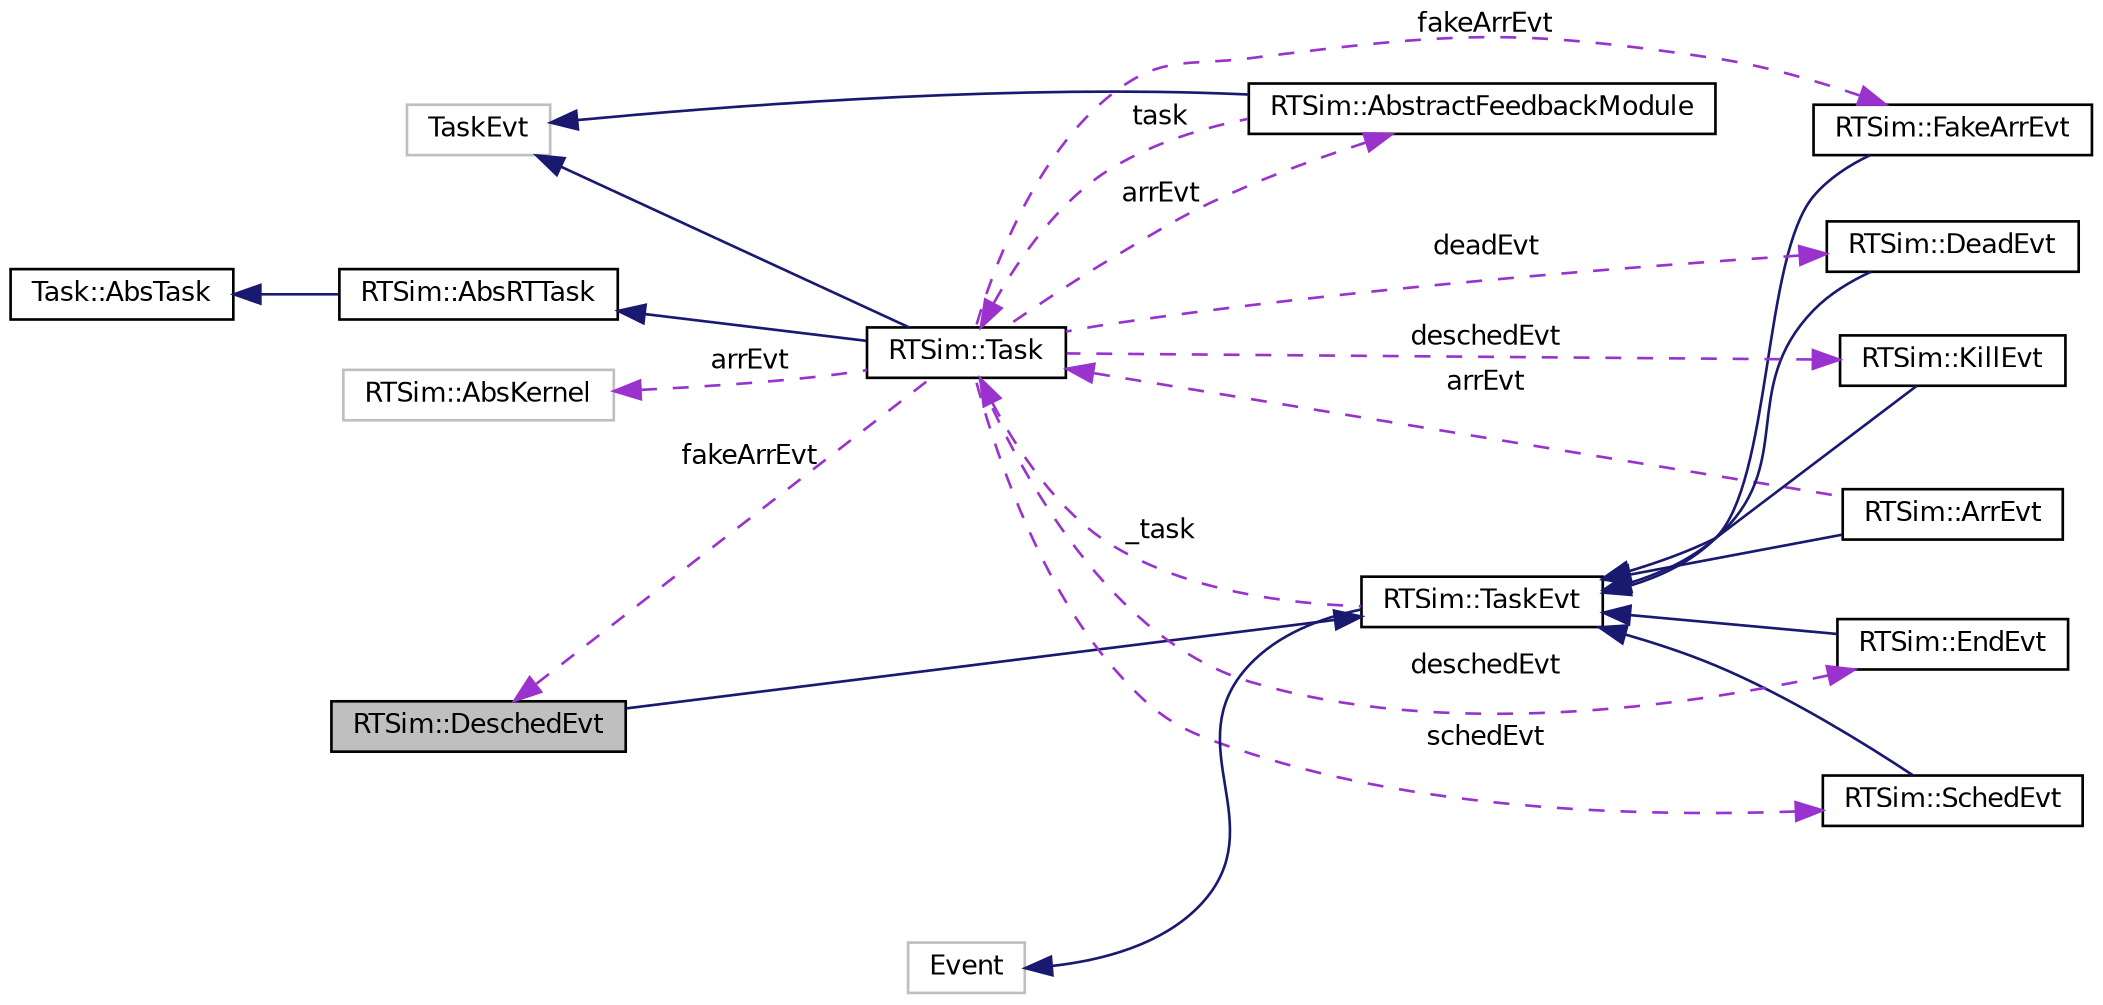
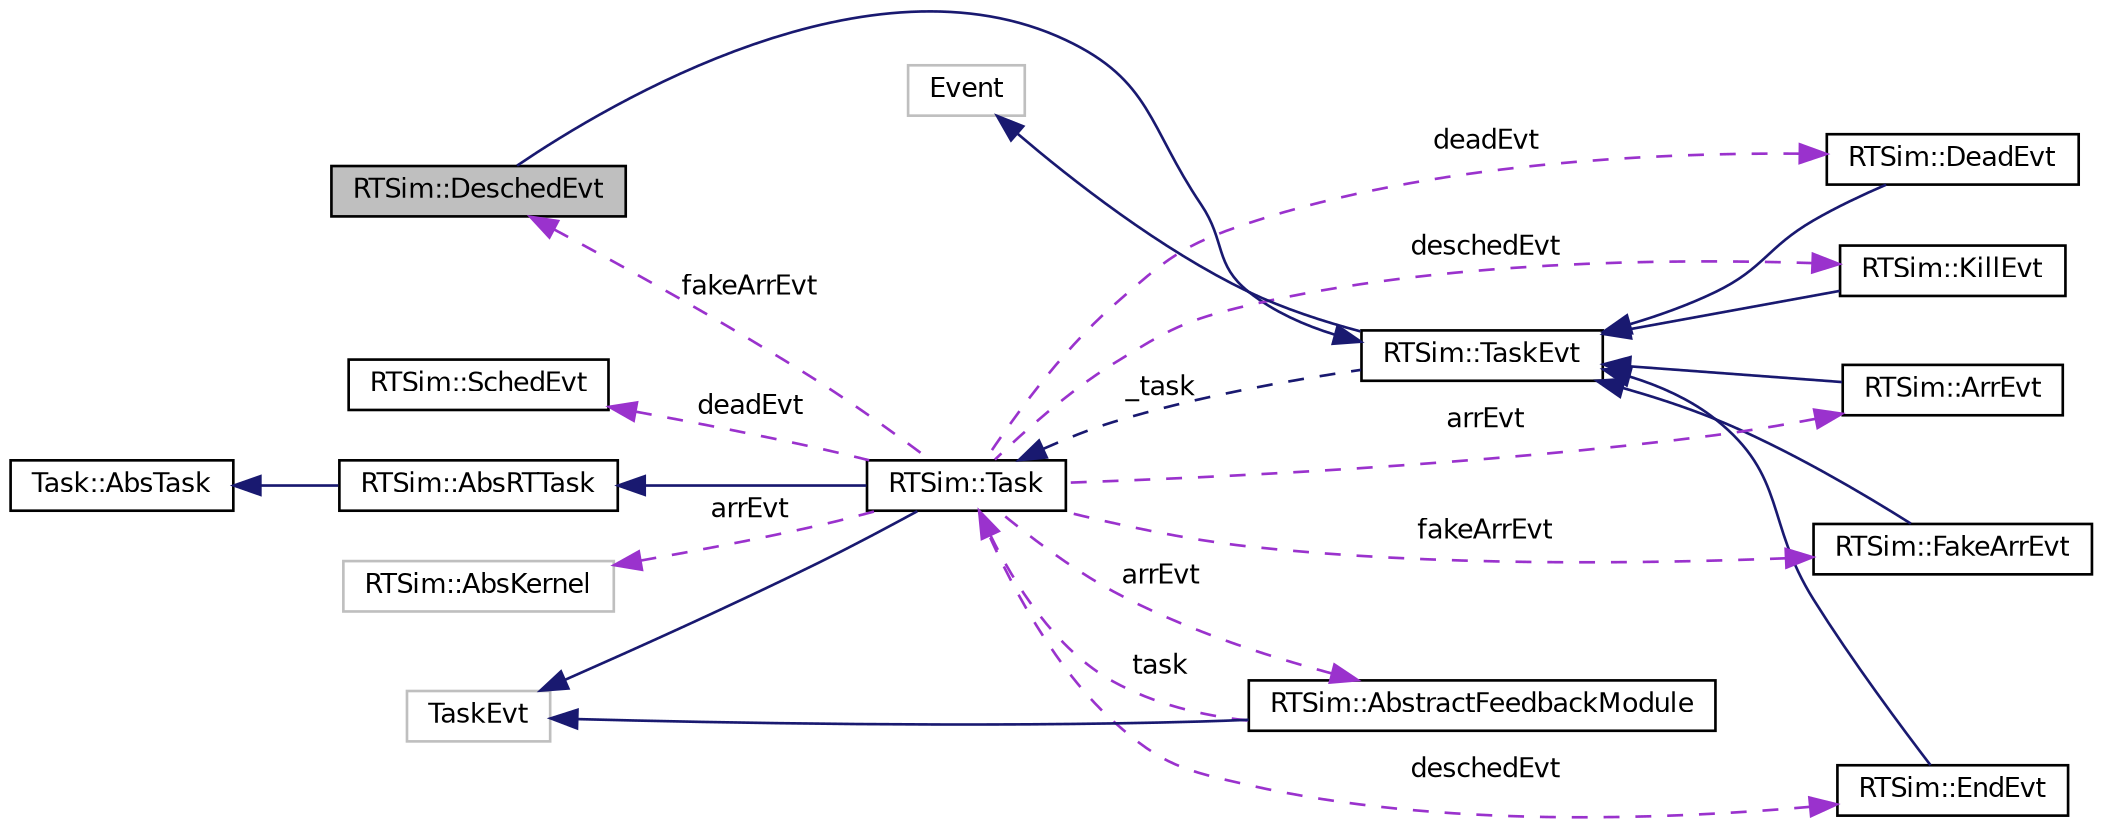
(1468, 435) -> (1442, 462)
(1143, 562) -> (1200, 399)
(1789, 701) -> none
(1482, 738) -> (746, 407)
